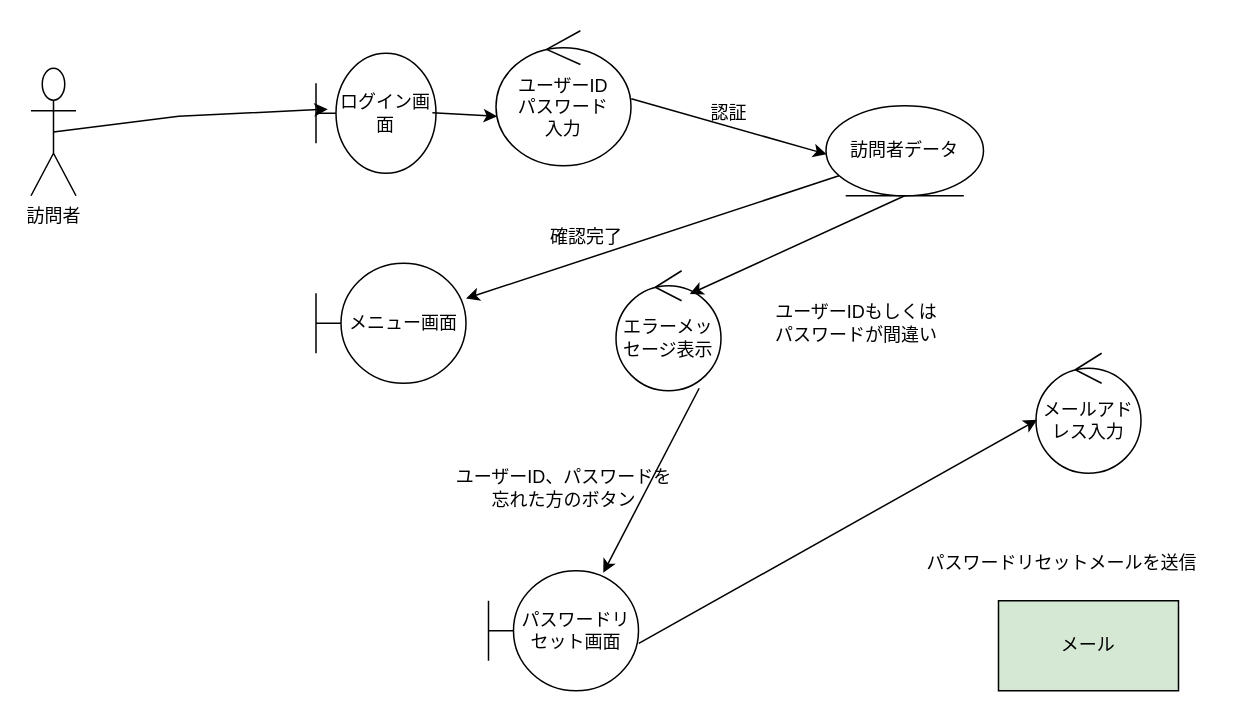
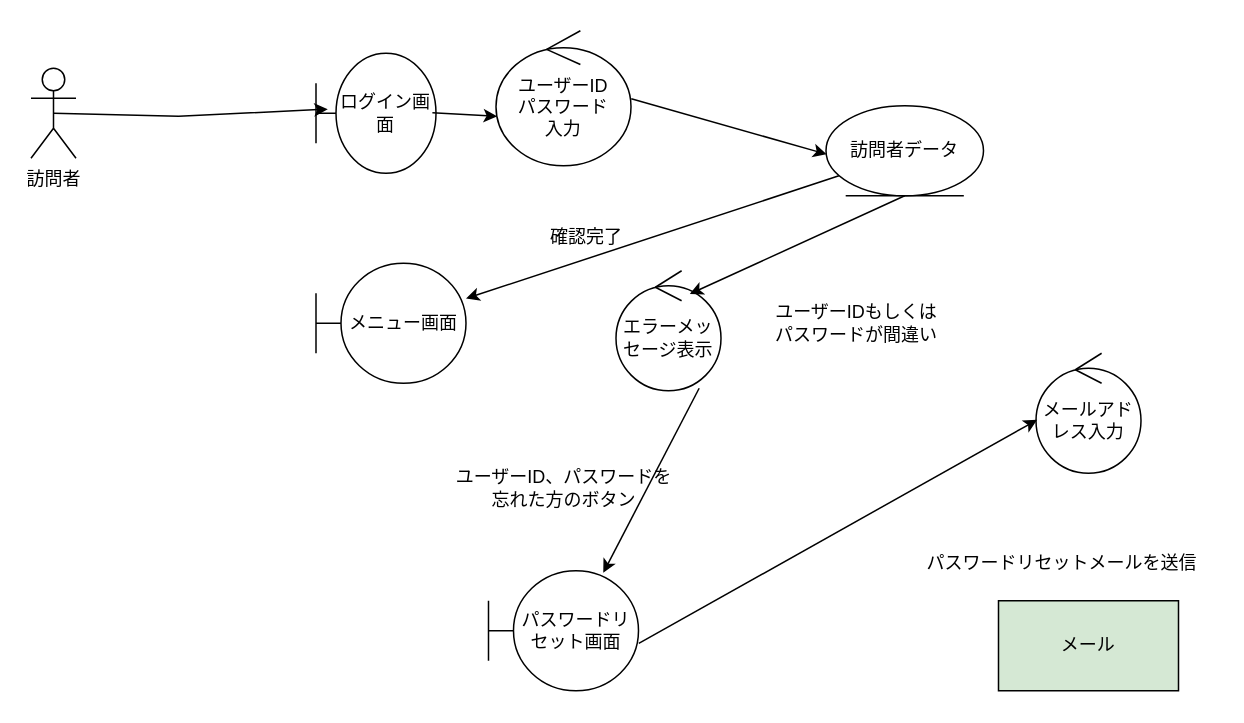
(728, 113) -> none
(53, 132) -> (53, 113)
